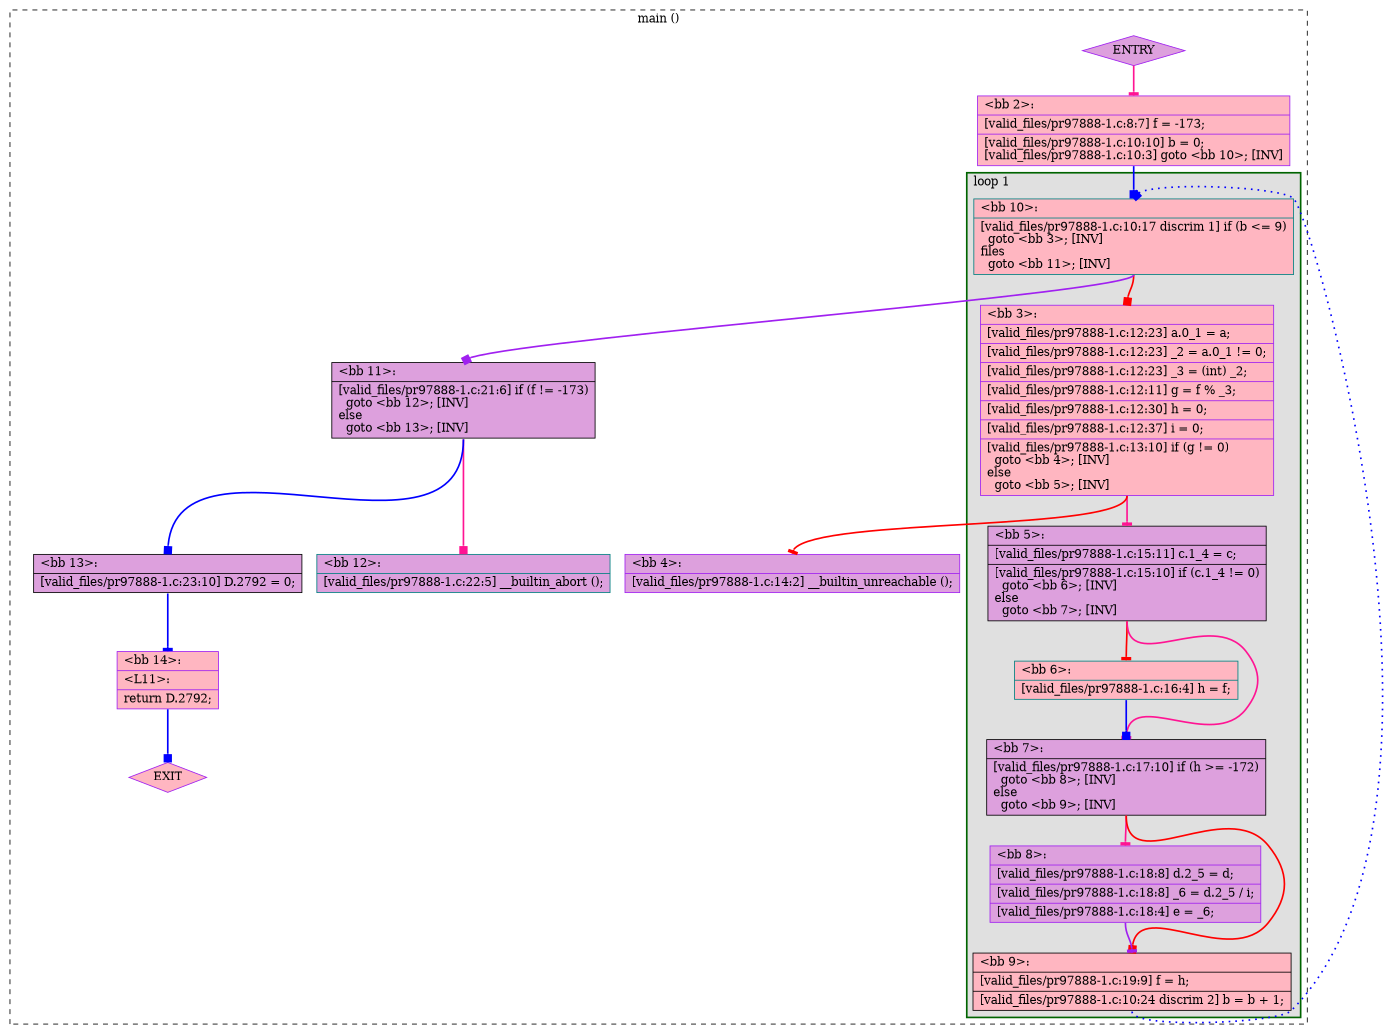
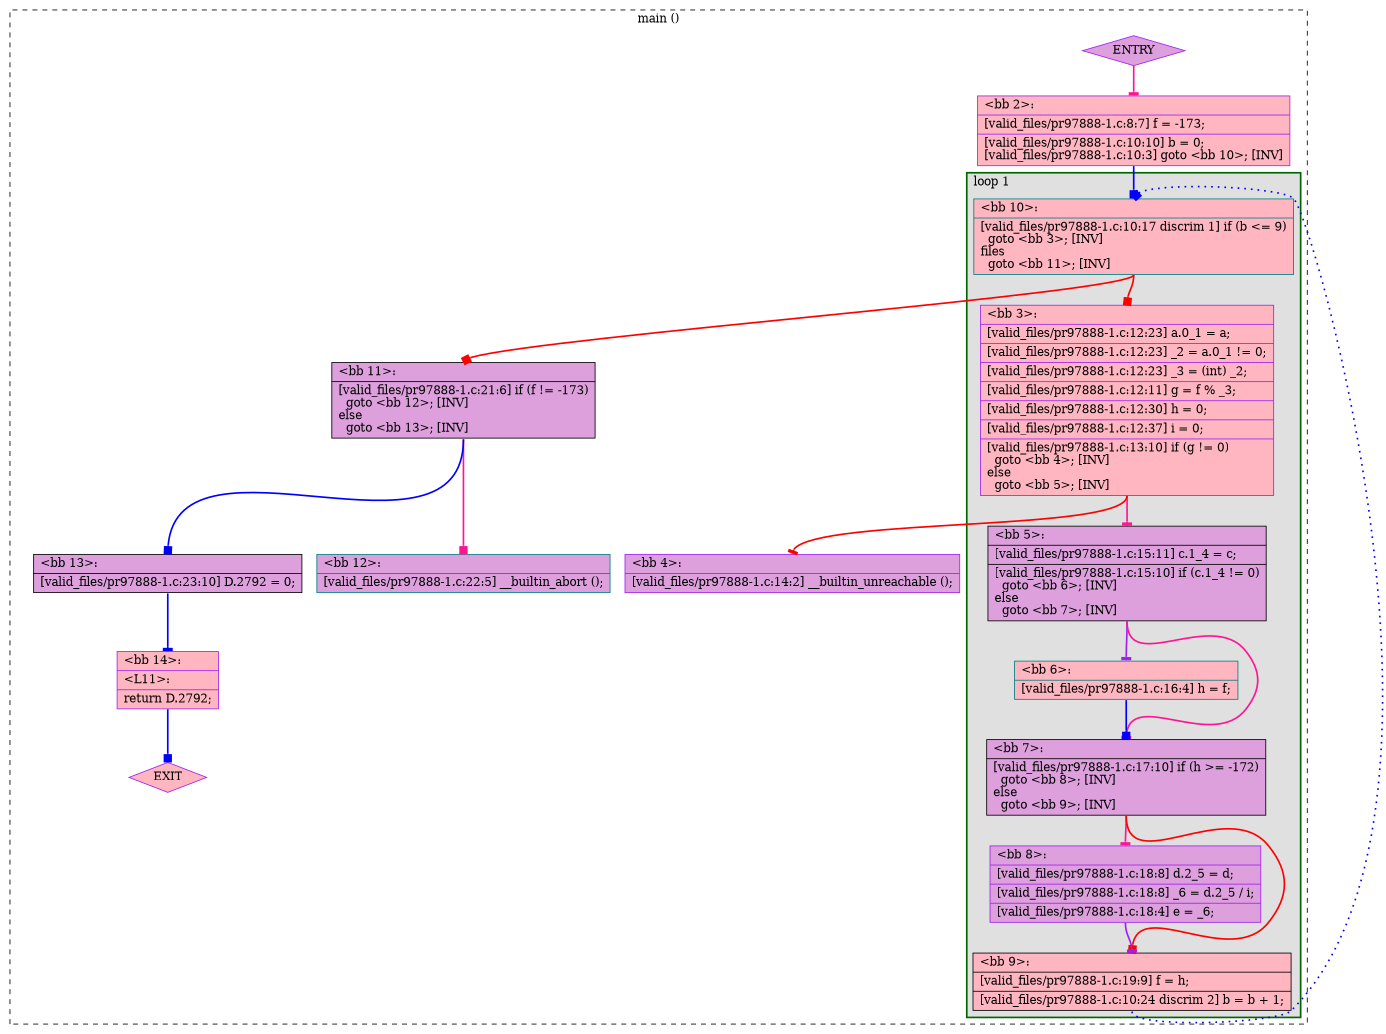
(803, 318) -> (803, 318)
(1127, 640) -> (1127, 640)
